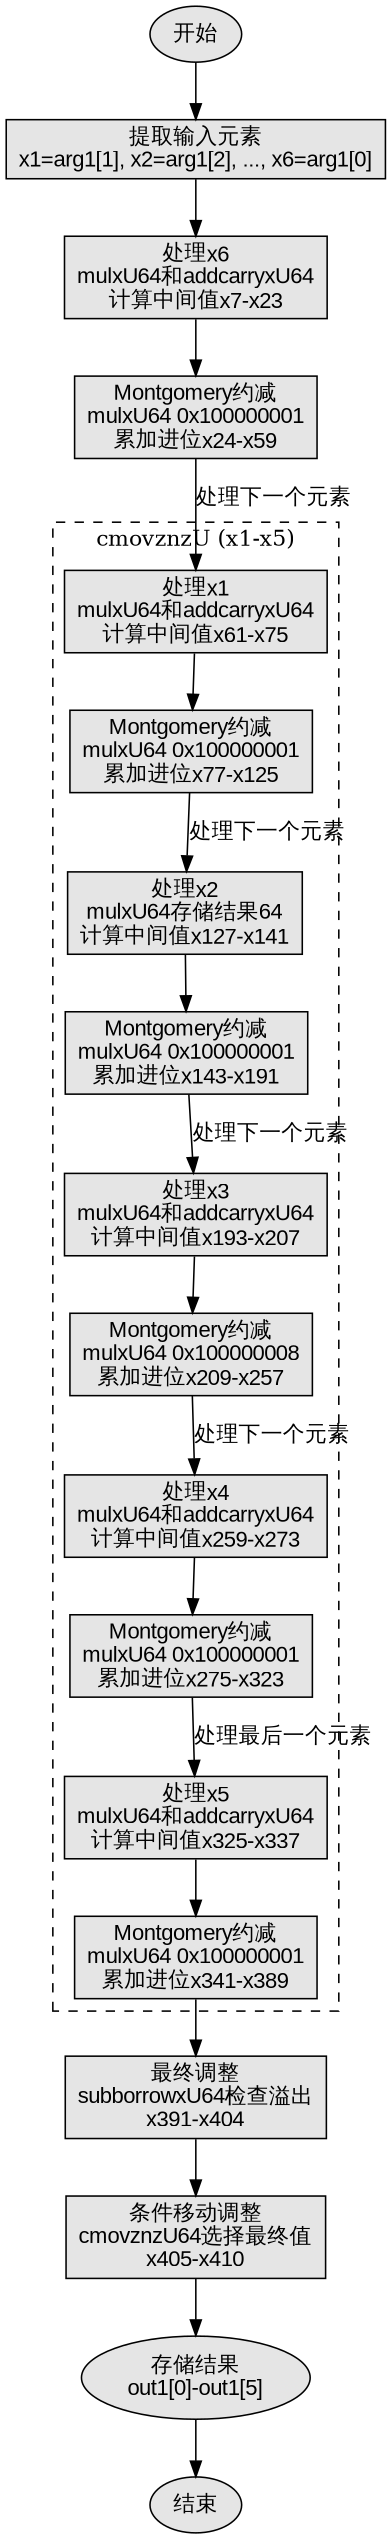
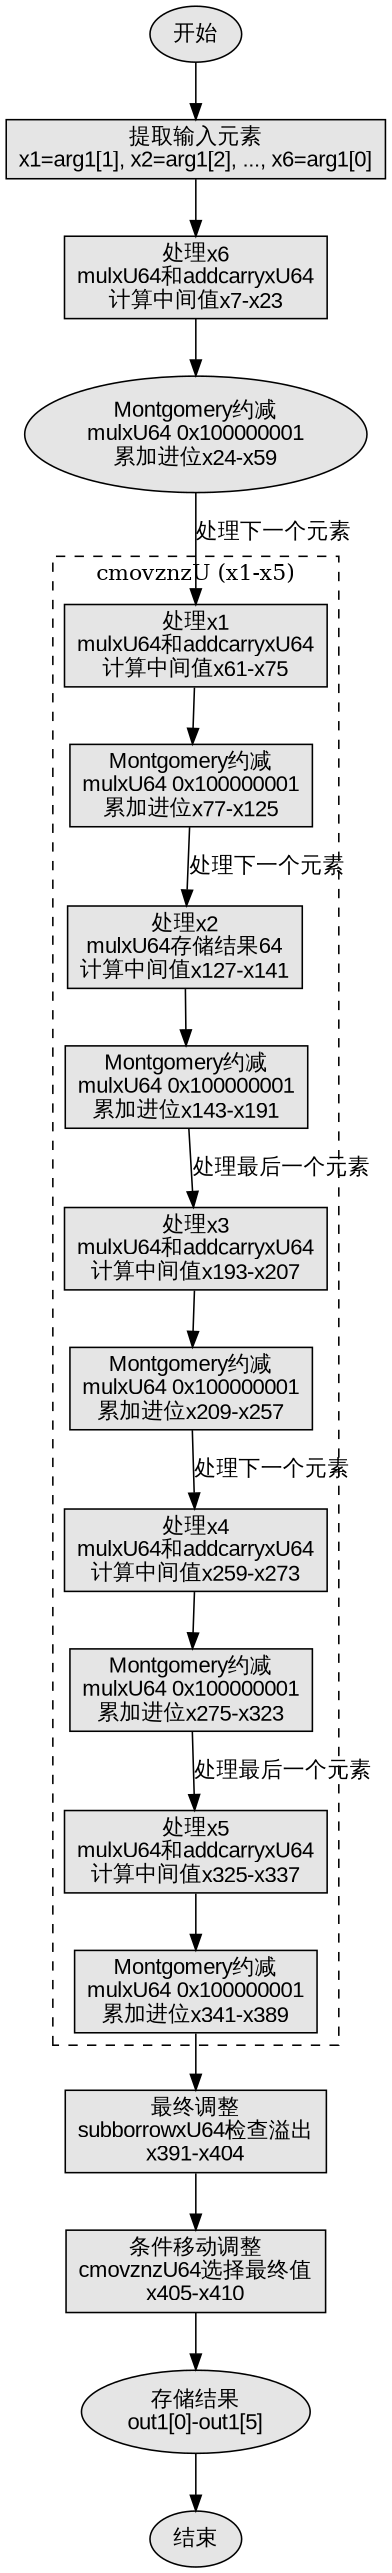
(196, 417) -> (196, 434)
(270, 1134) -> (282, 1168)
(191, 1354) -> (191, 1389)
